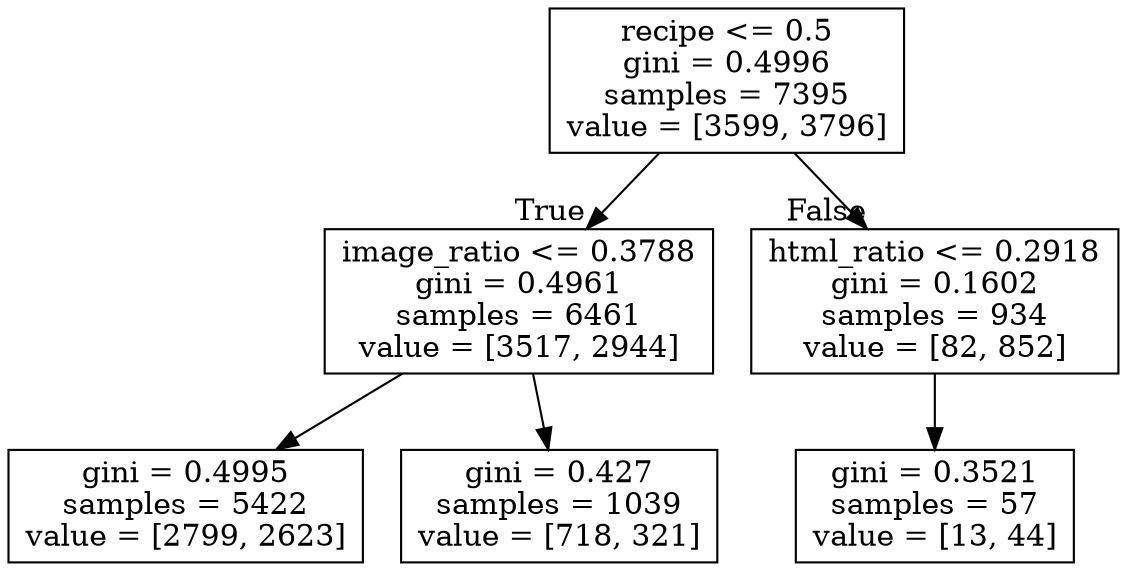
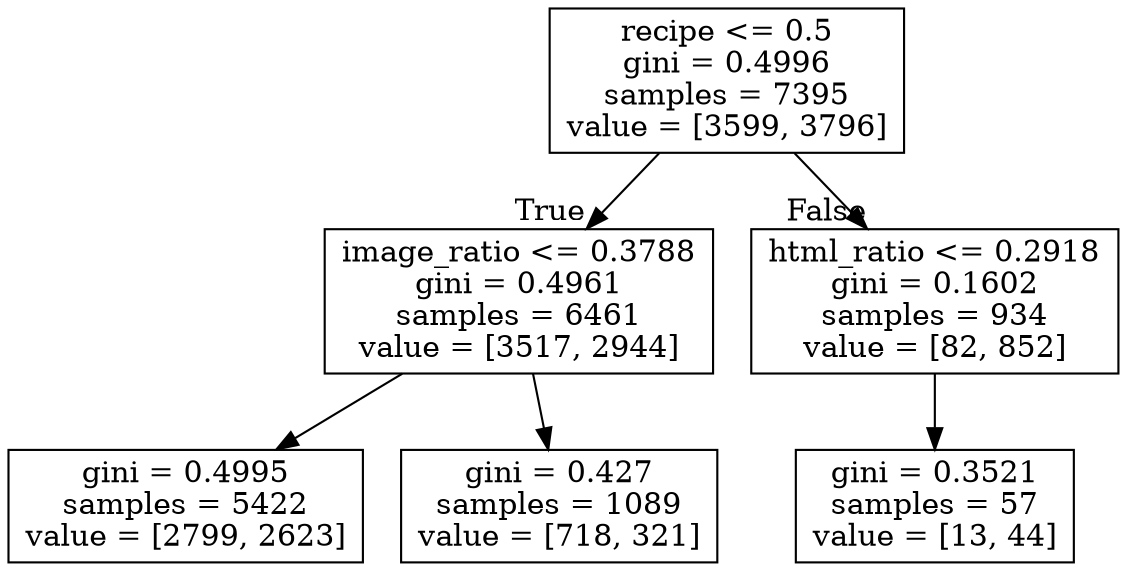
(559, 506) -> (559, 506)
